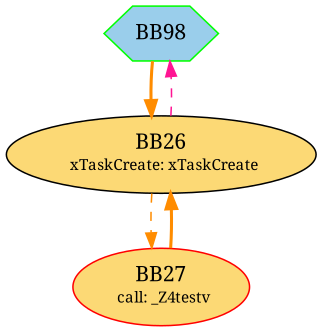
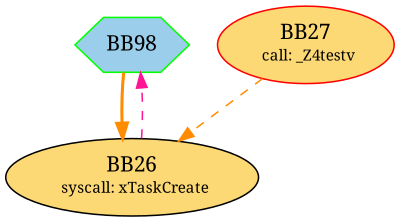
(164, 166) -> (135, 188)
(151, 213) -> none
(171, 229) -> (227, 105)
